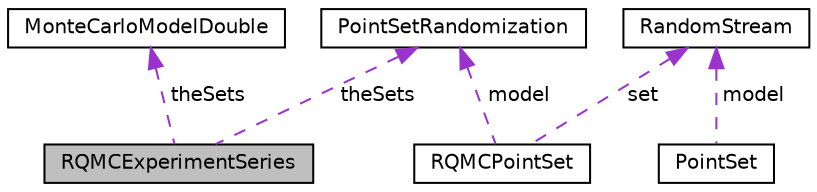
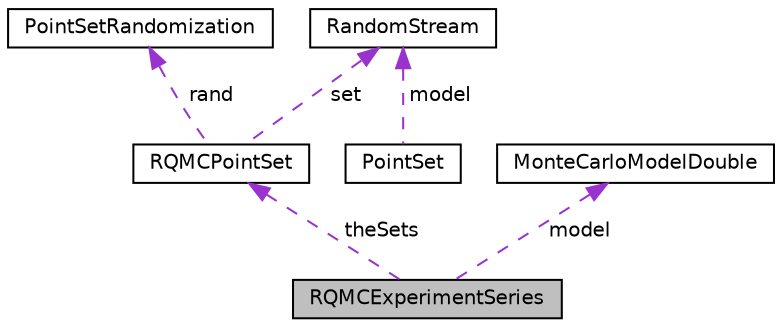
(205, 96) -> (577, 231)
(516, 96) -> (208, 96)
(307, 100) -> (333, 237)
